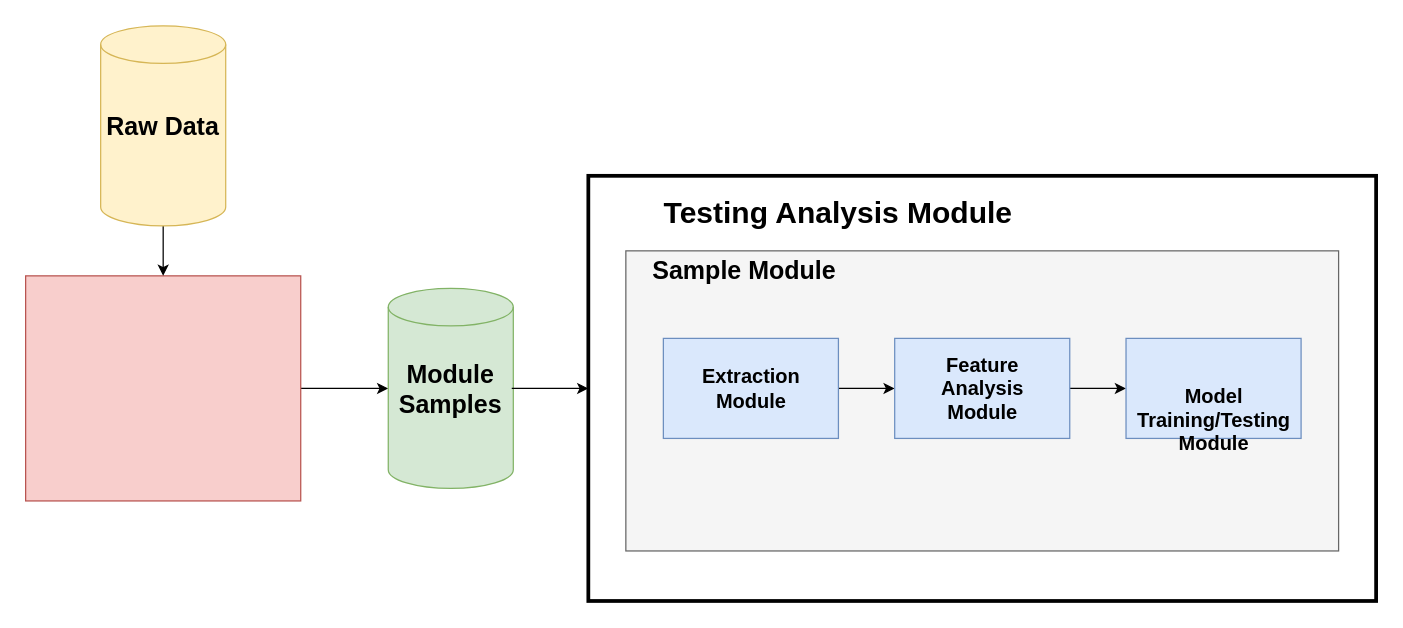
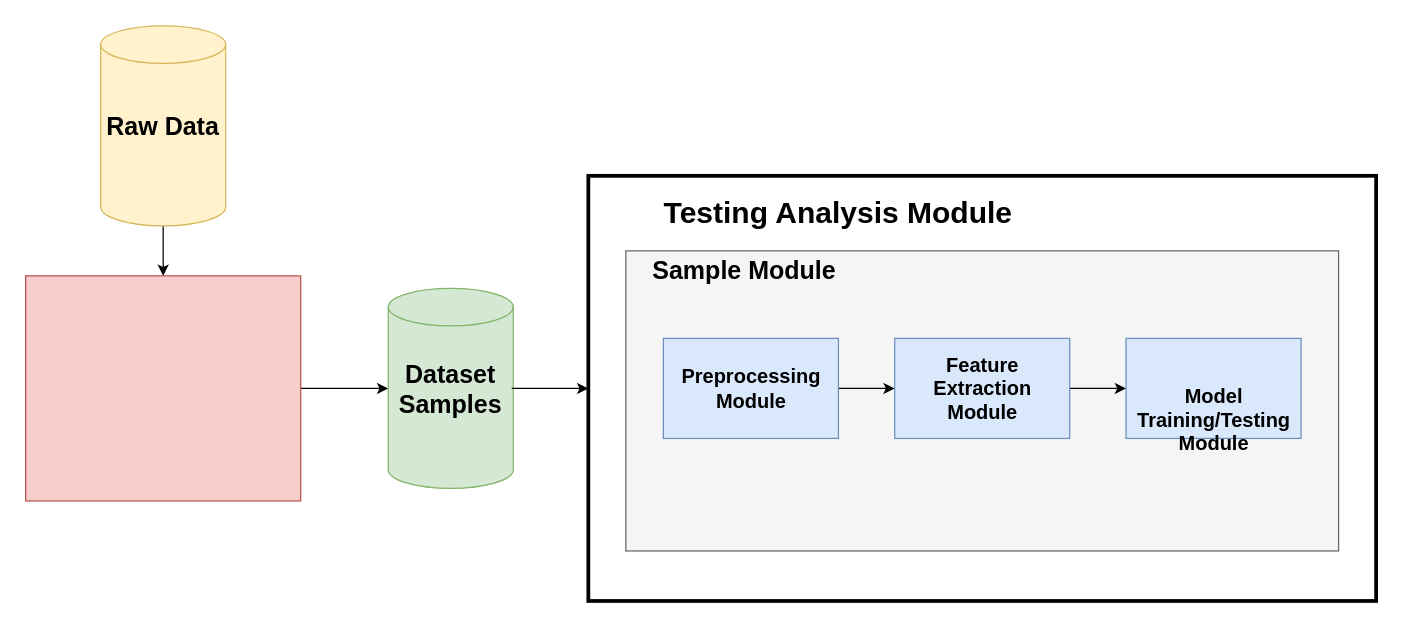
(451, 388) -> (451, 388)
(751, 388) -> (751, 388)
(983, 388) -> (983, 388)
